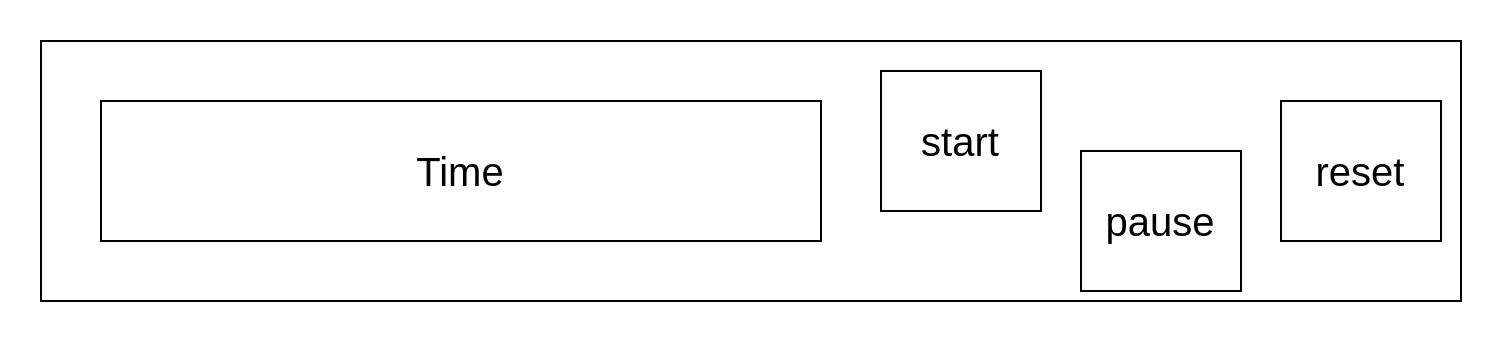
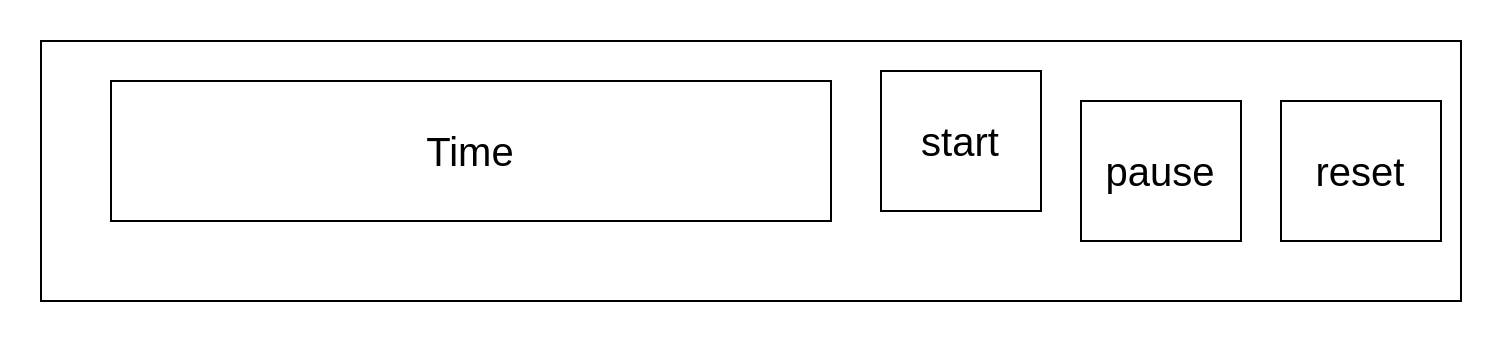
(461, 171) -> (471, 151)
(1161, 221) -> (1161, 171)
